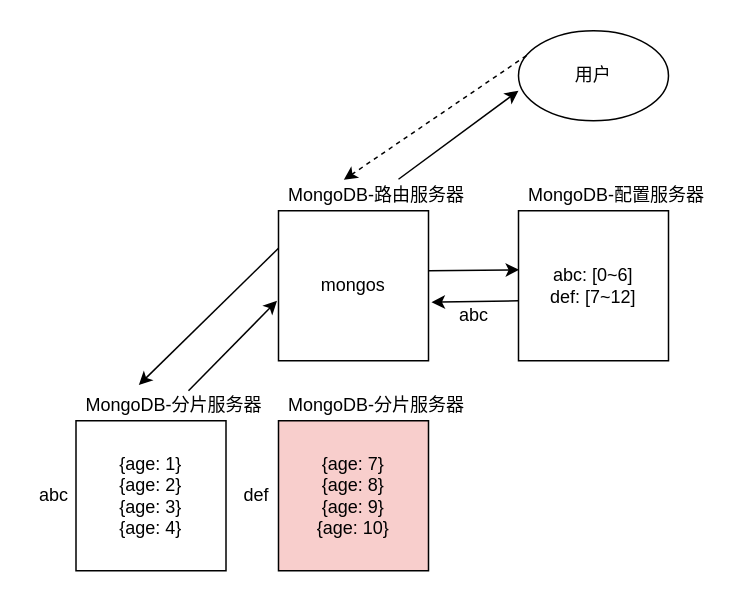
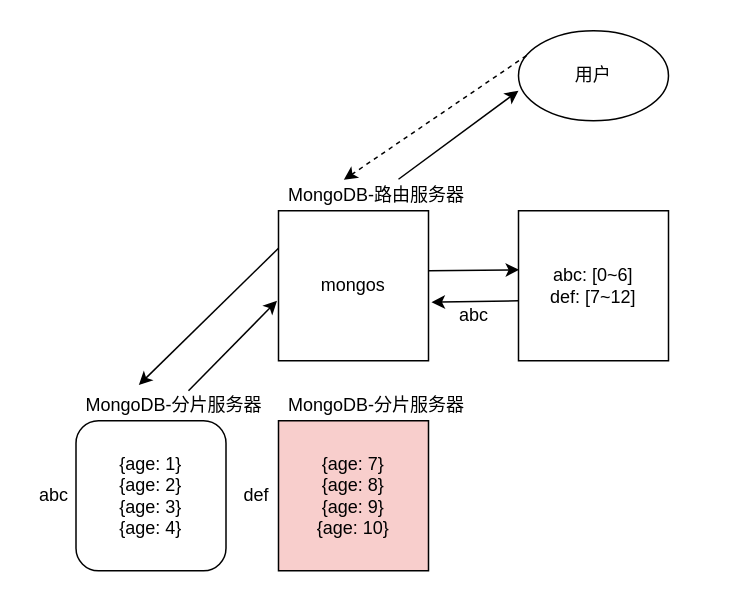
(616, 196) -> none
(151, 496) -> (151, 496)
